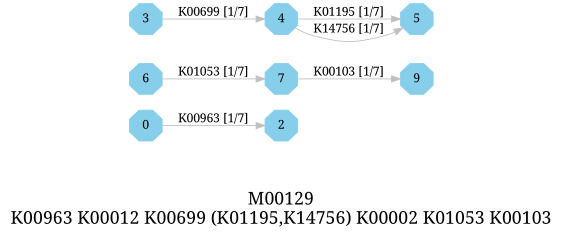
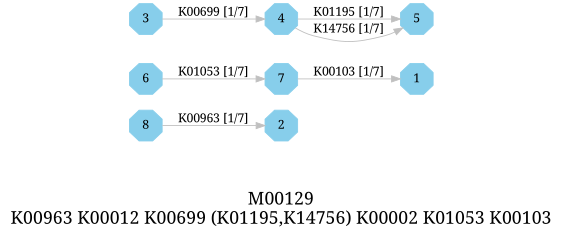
(417, 79) -> (417, 79)
(146, 126) -> (146, 126)
